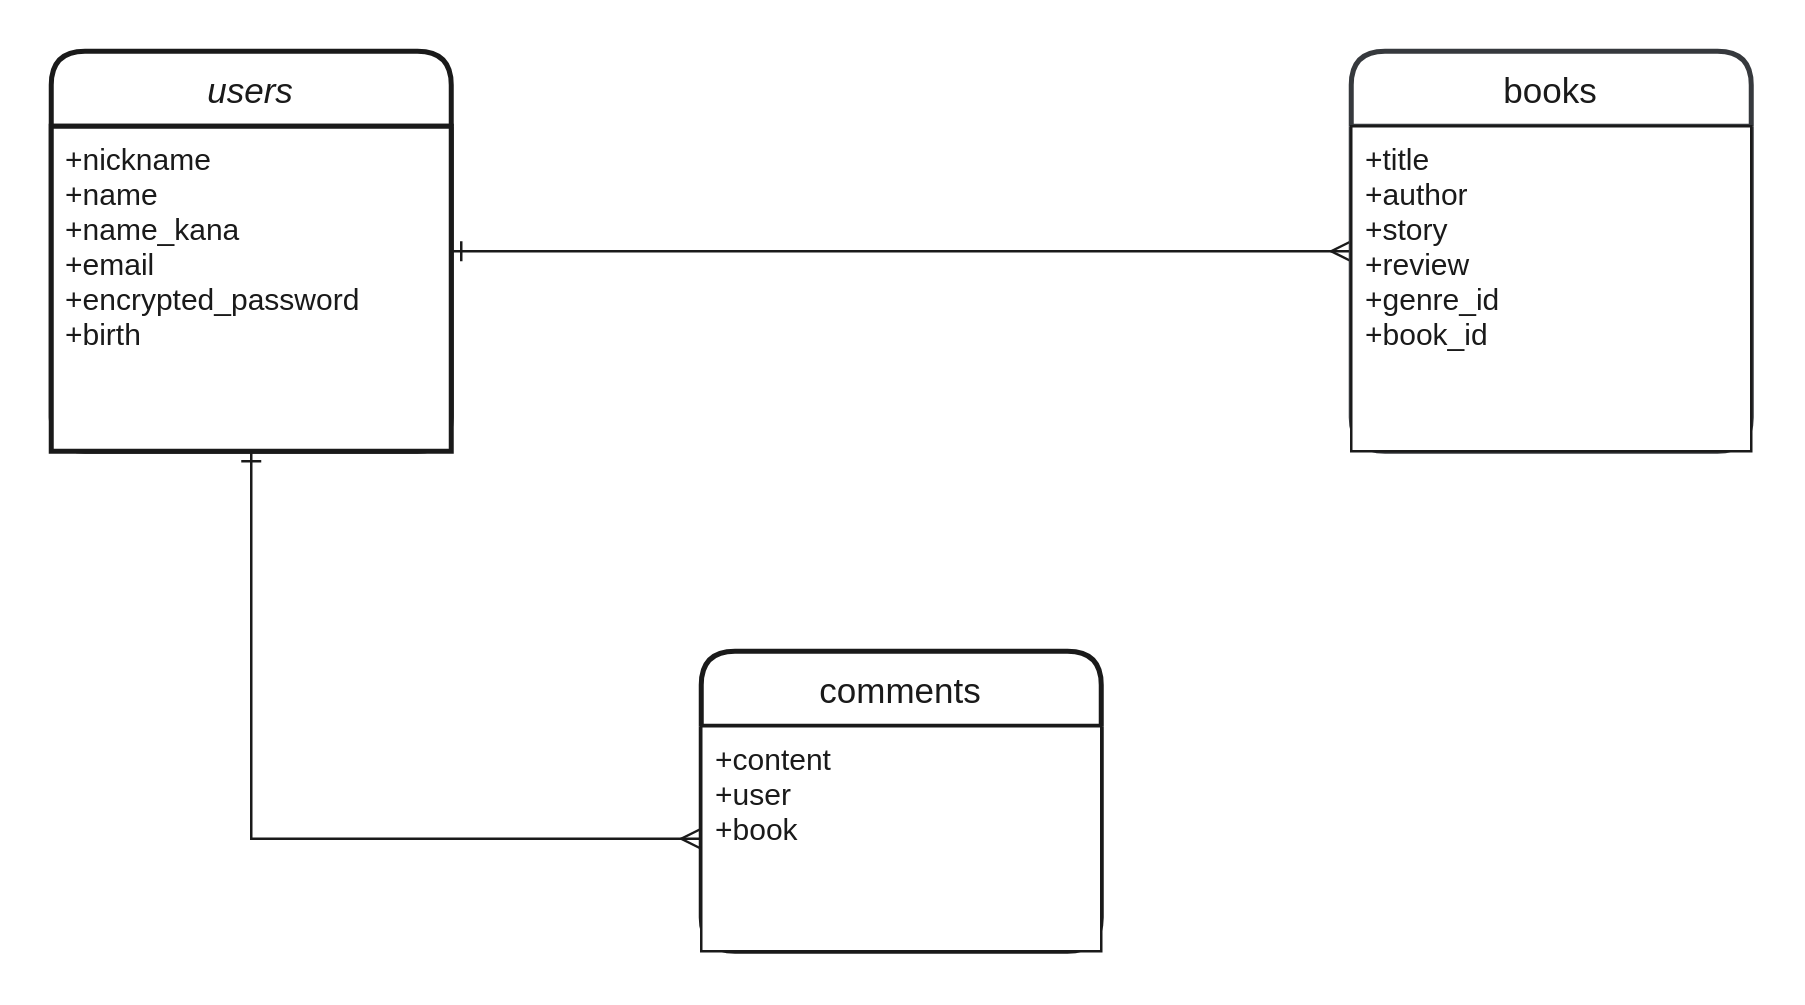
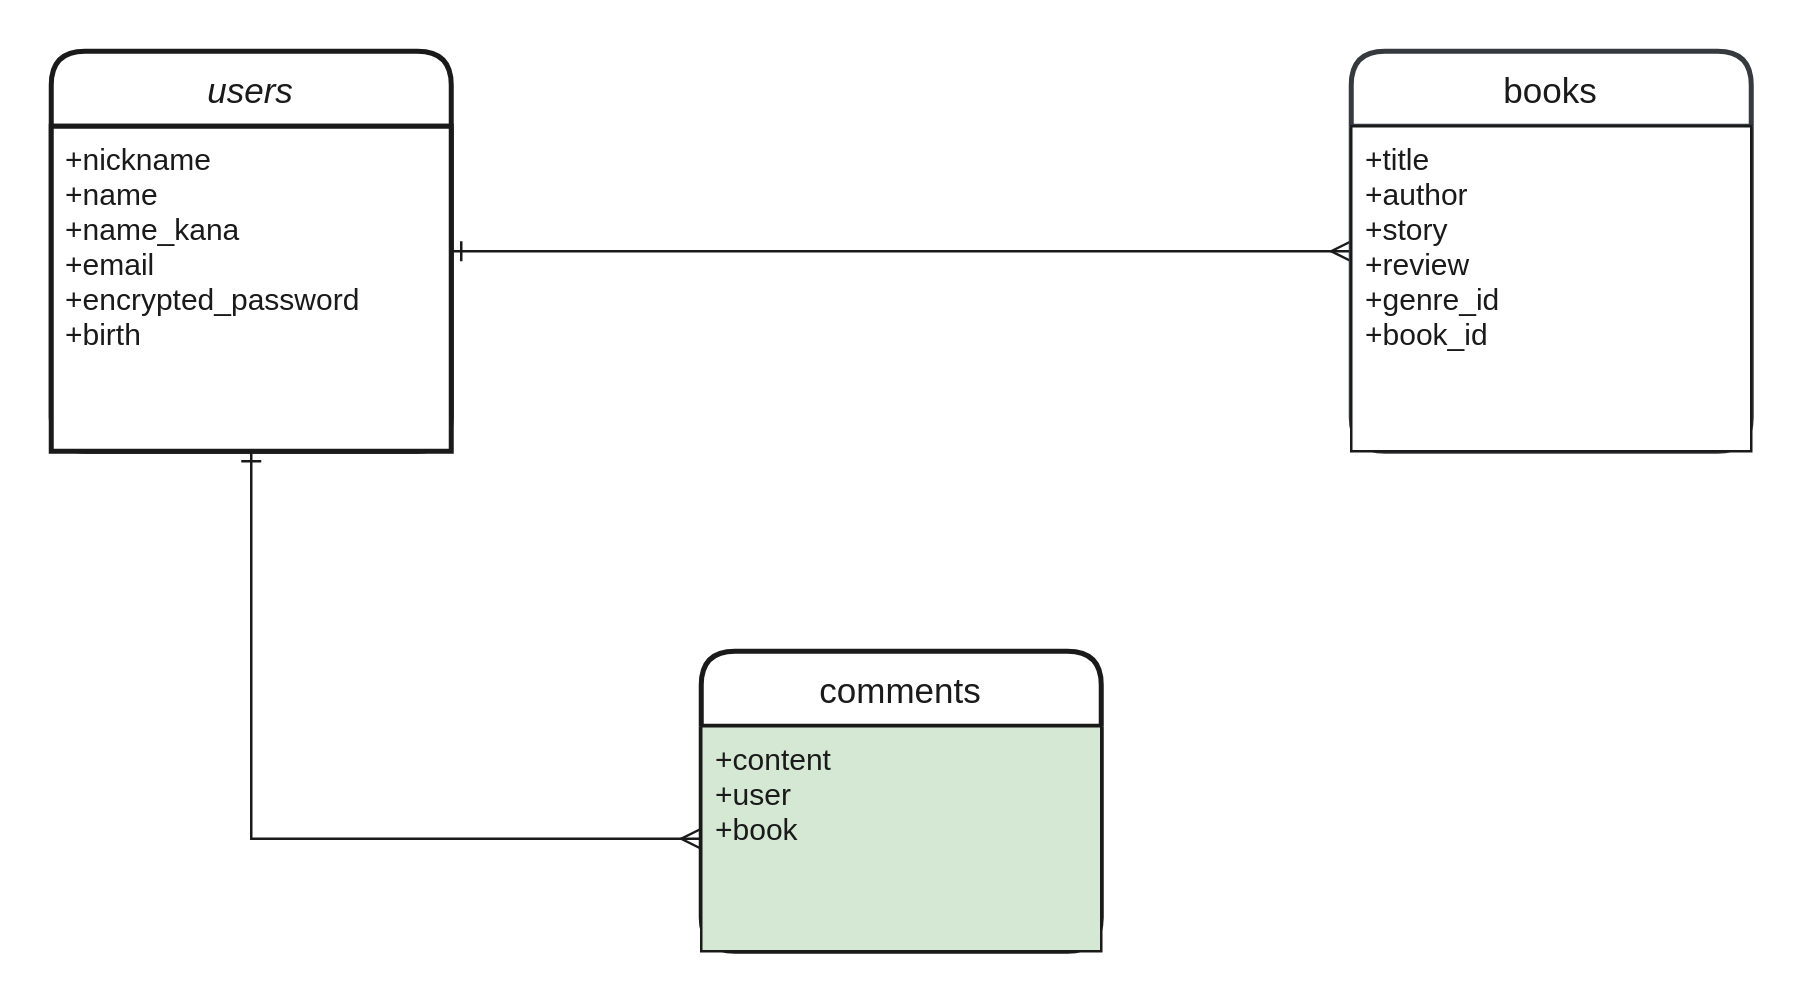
(901, 839) -> (901, 839)
